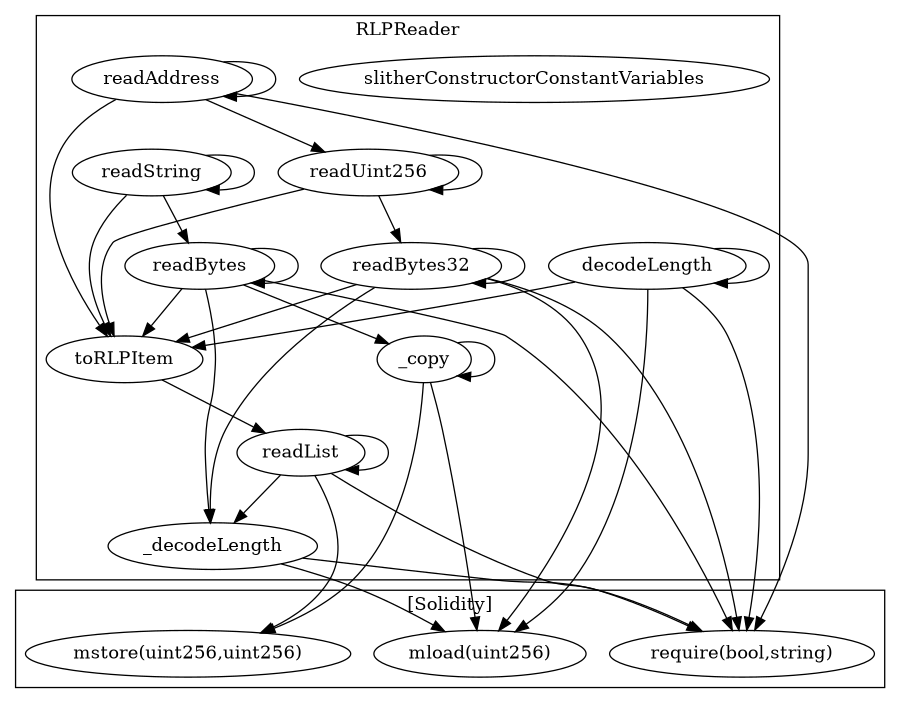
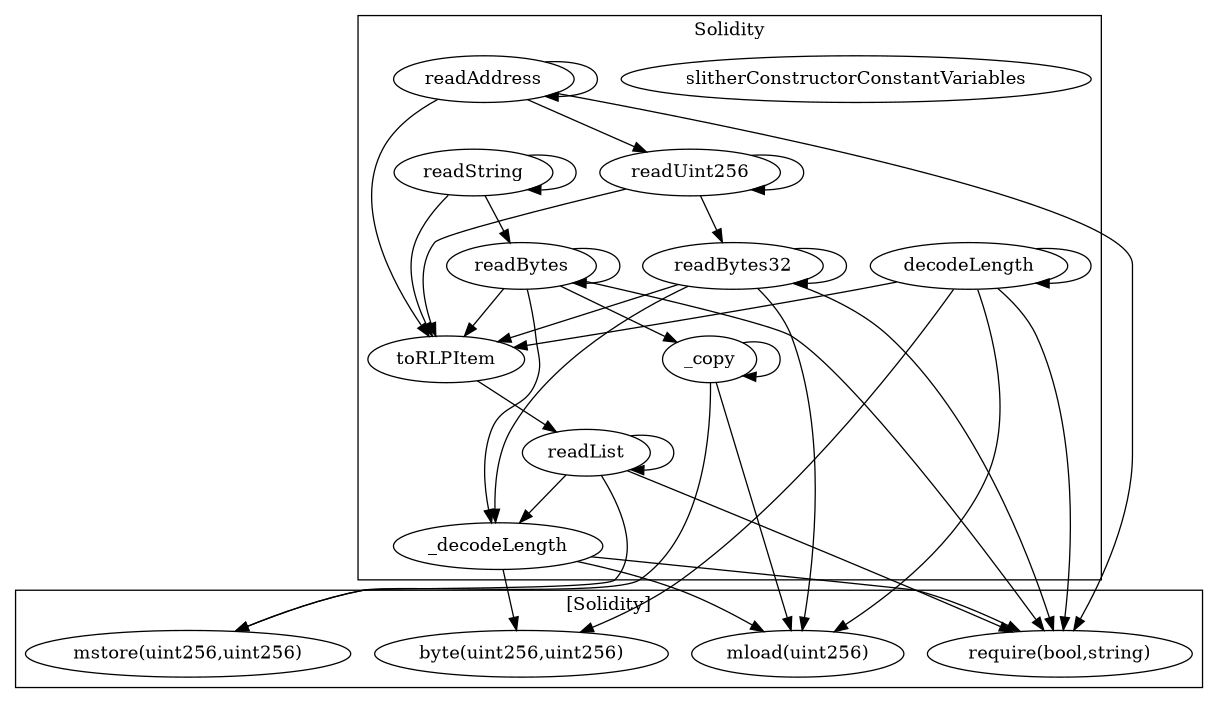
(408, 30) -> (730, 30)
none -> (521, 654)
